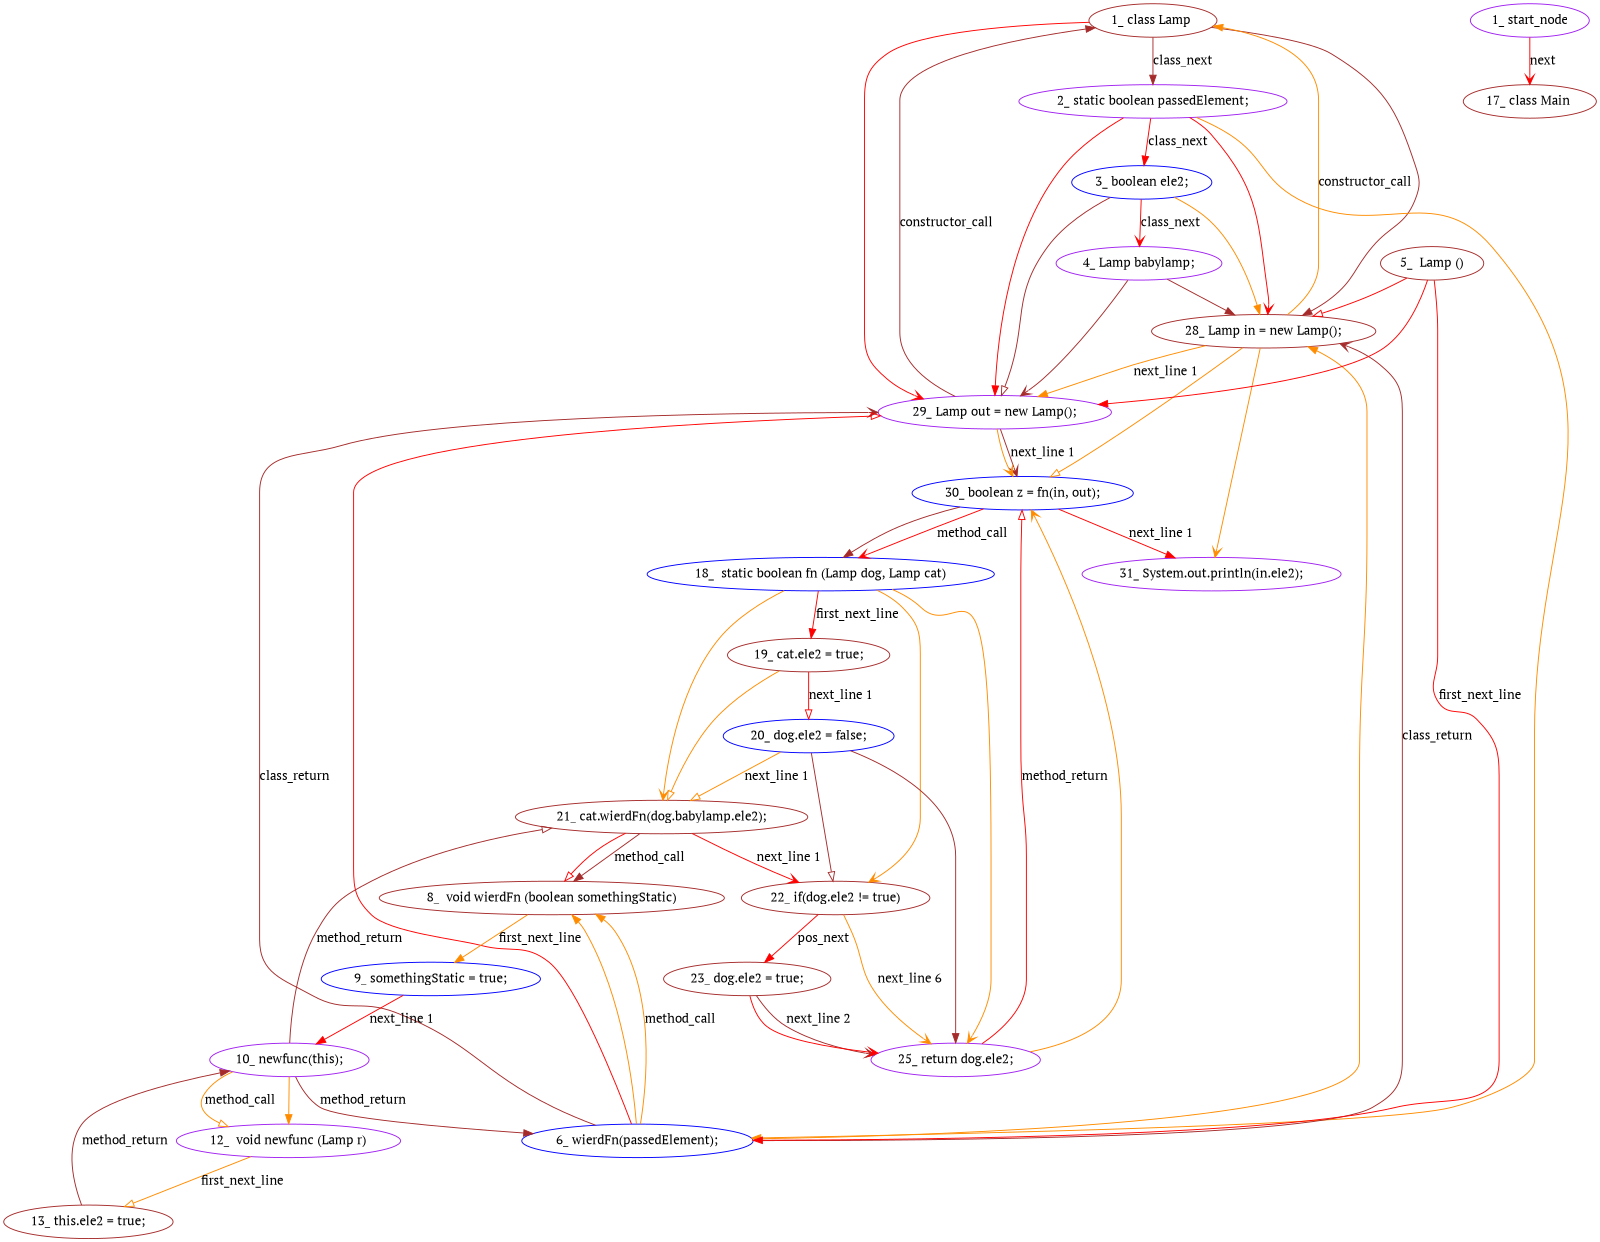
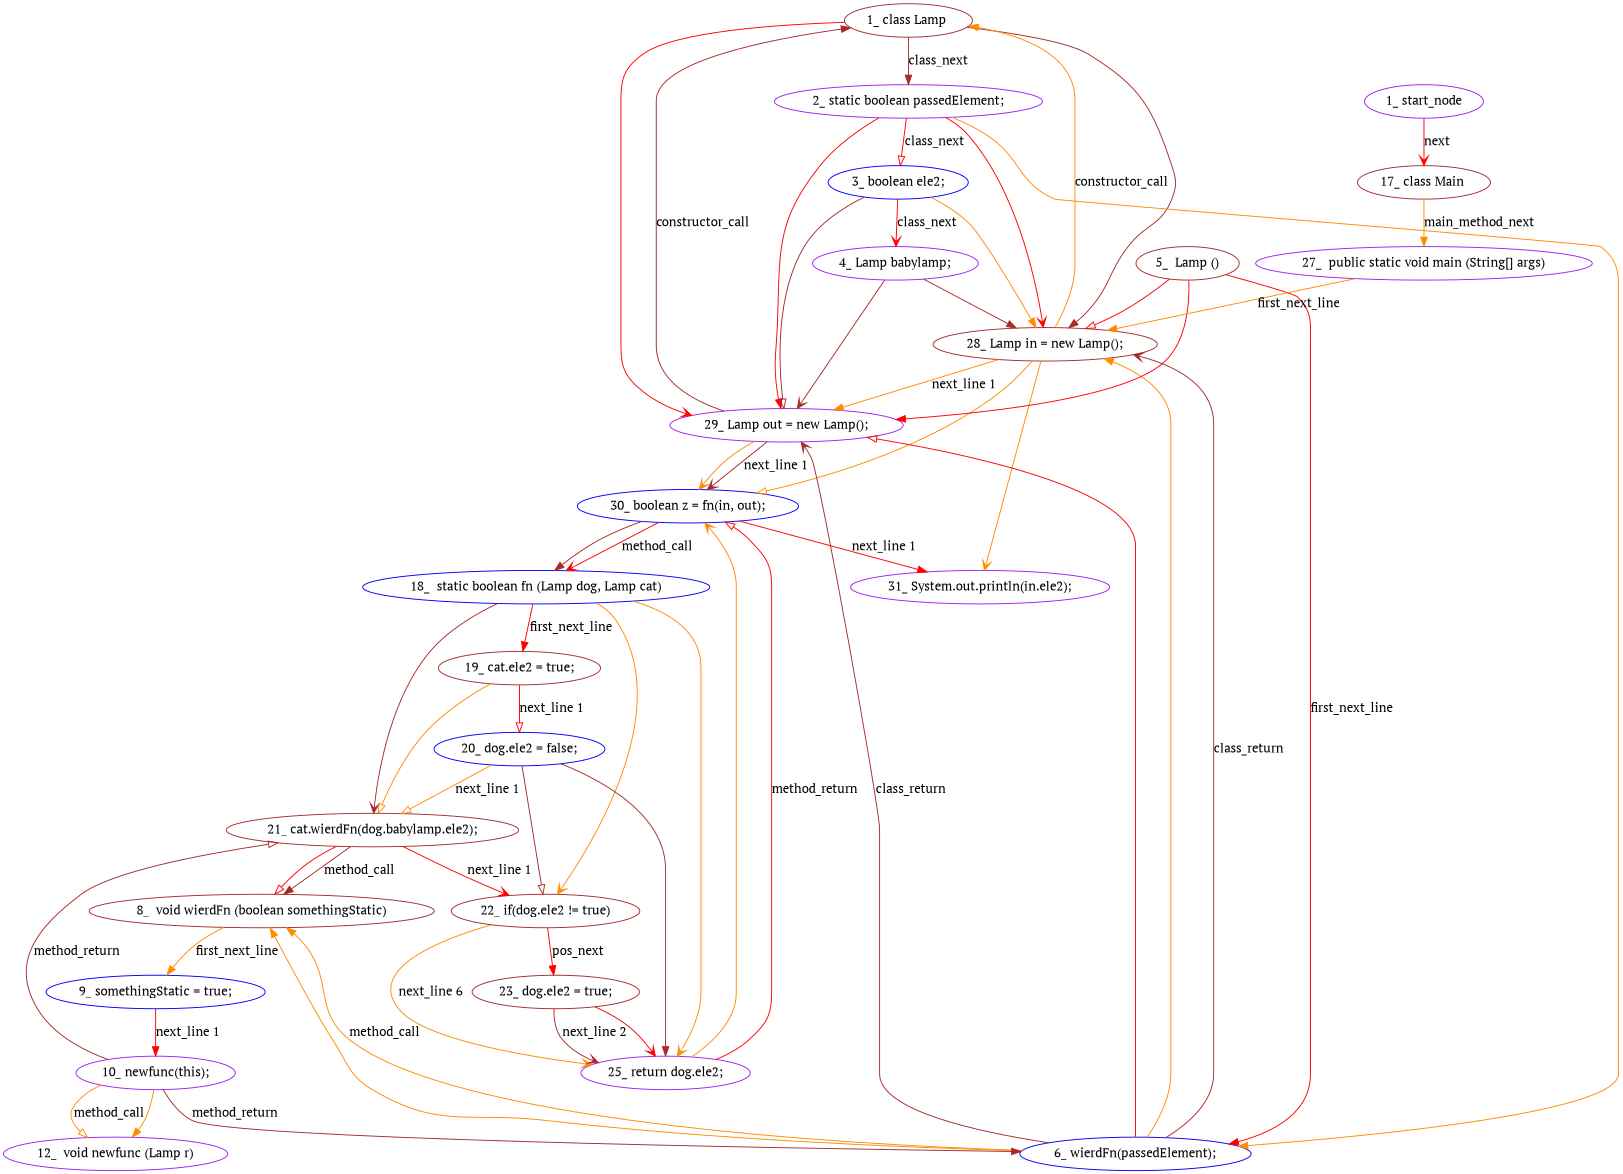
(1148, 137) -> (904, 137)
none -> (1424, 263)
(697, 673) -> (408, 685)
(88, 1222) -> none
